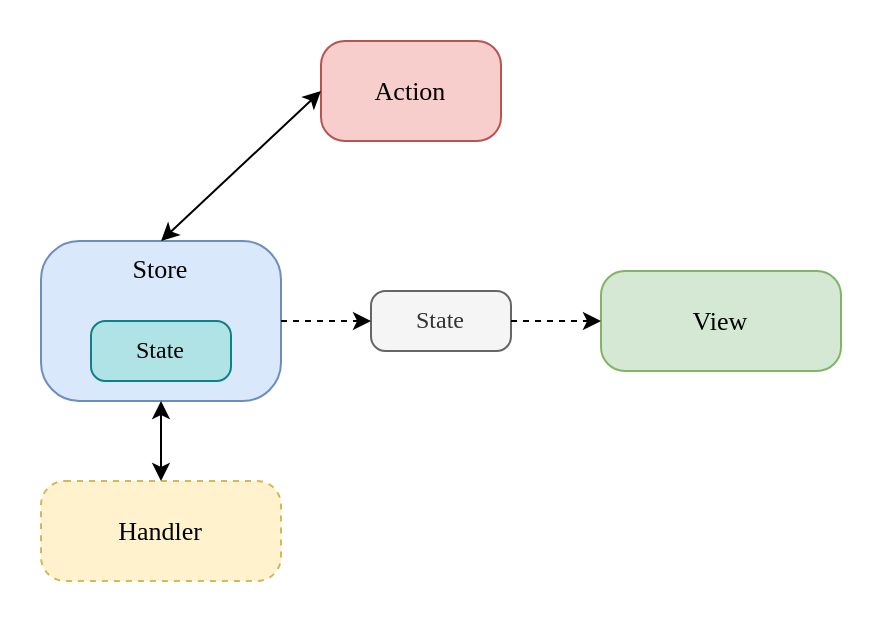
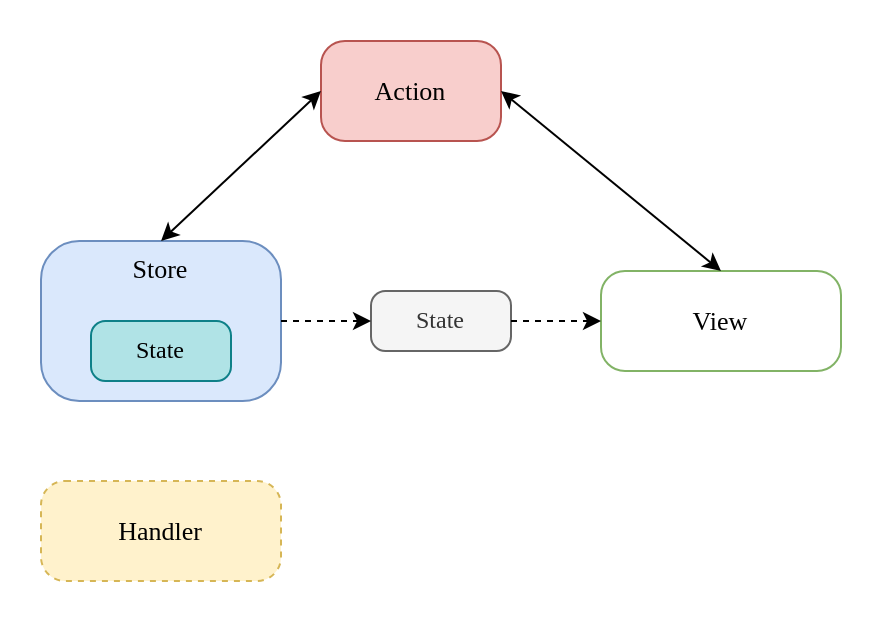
none -> (611, 181)
(721, 321) -> (721, 321)
(161, 441) -> none
